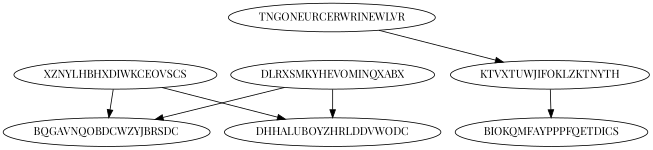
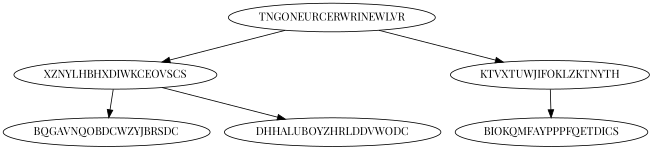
none -> (228, 45)
(333, 75) -> none
